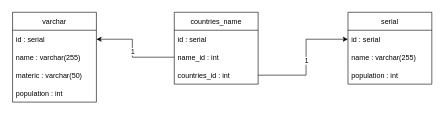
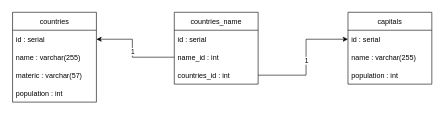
(54, 22) -> (54, 22)
(390, 22) -> (390, 22)
(54, 76) -> (54, 76)
